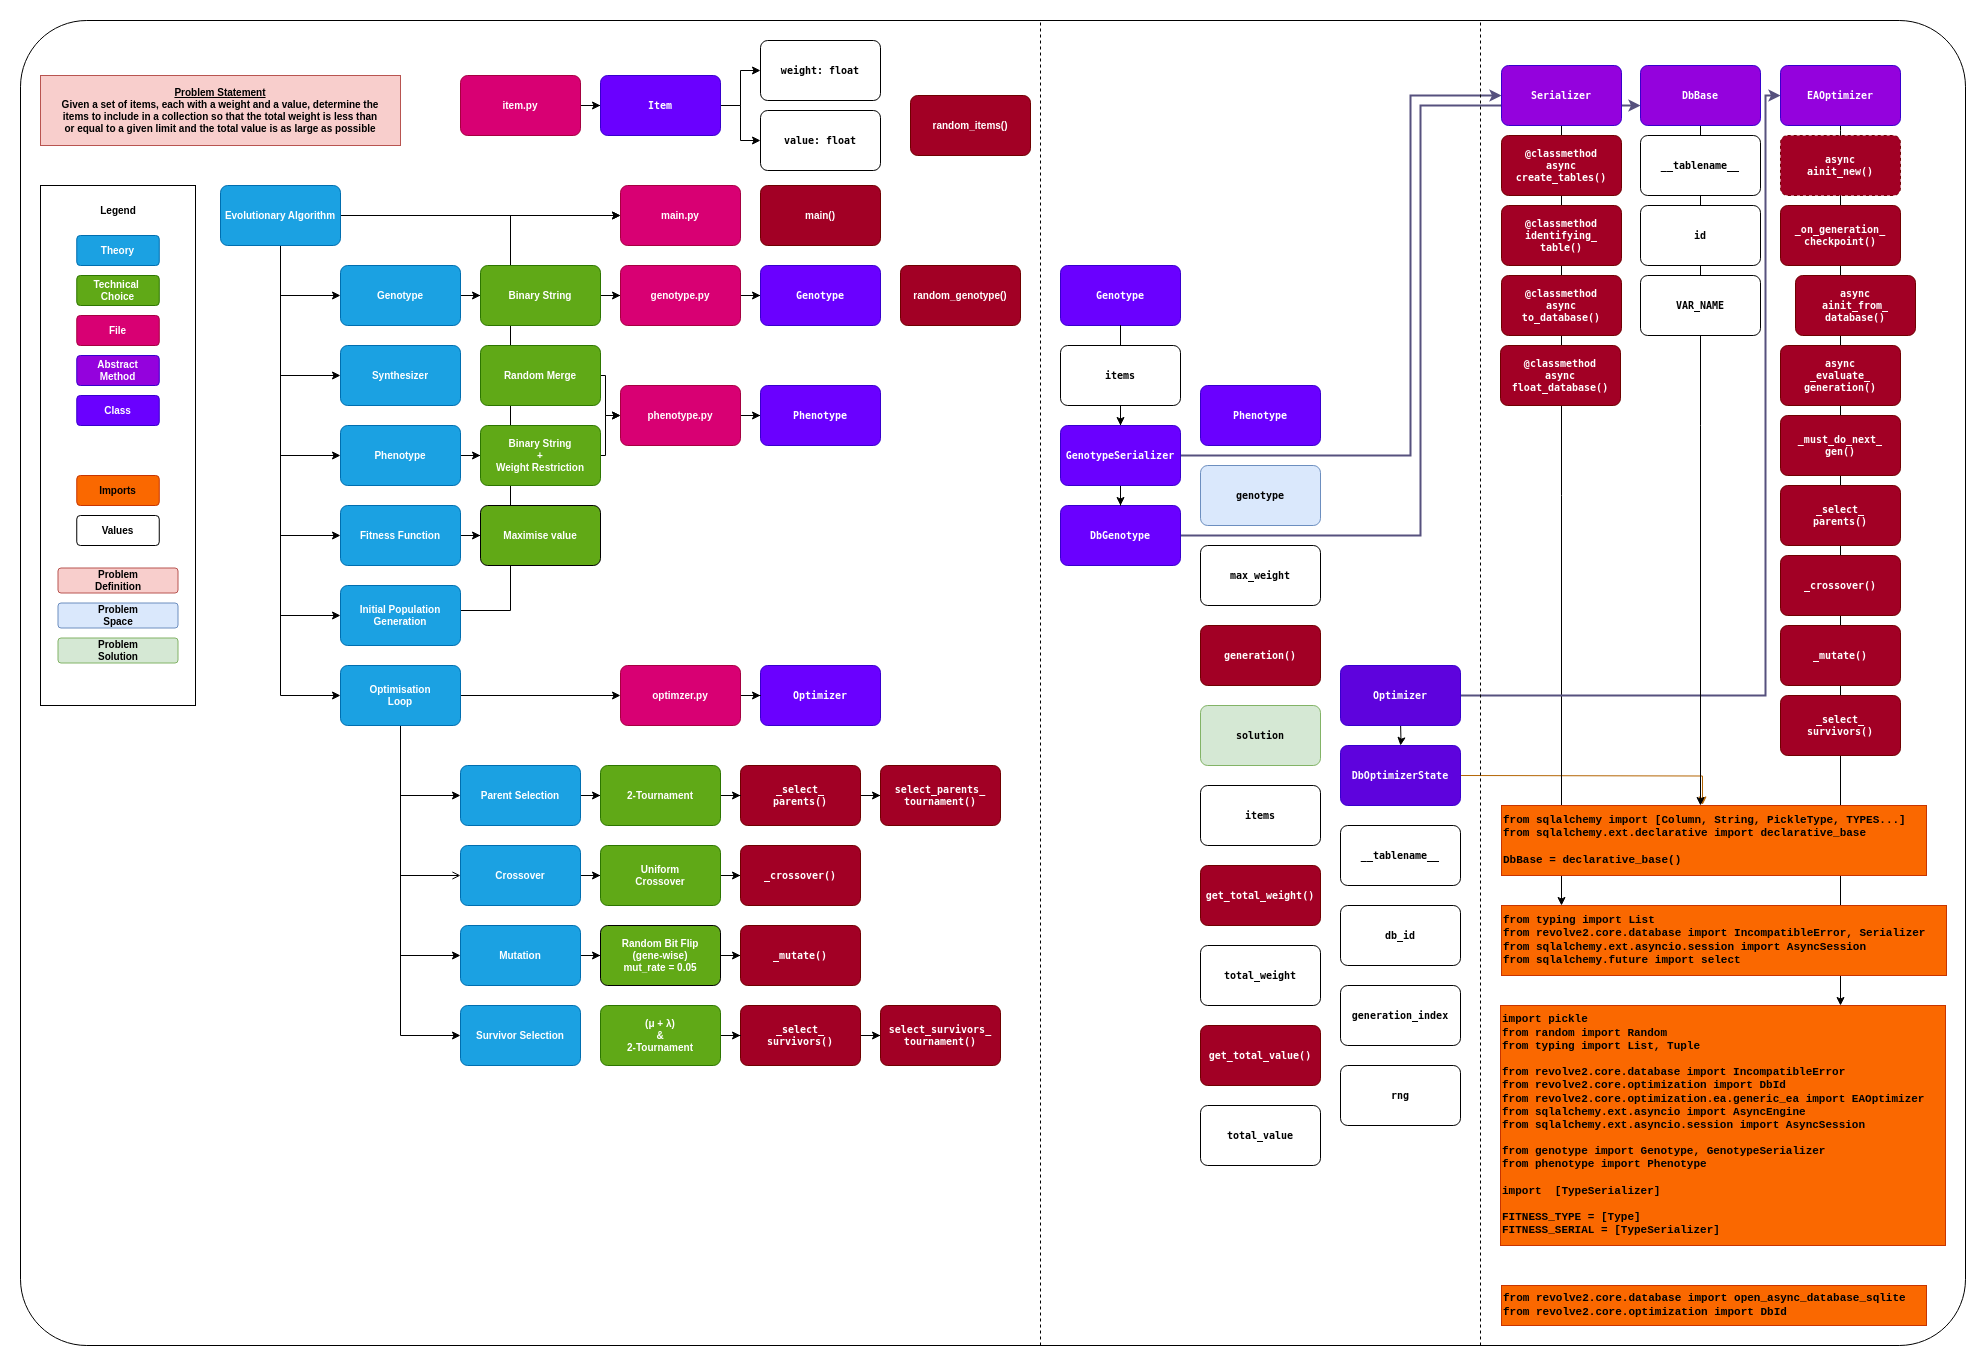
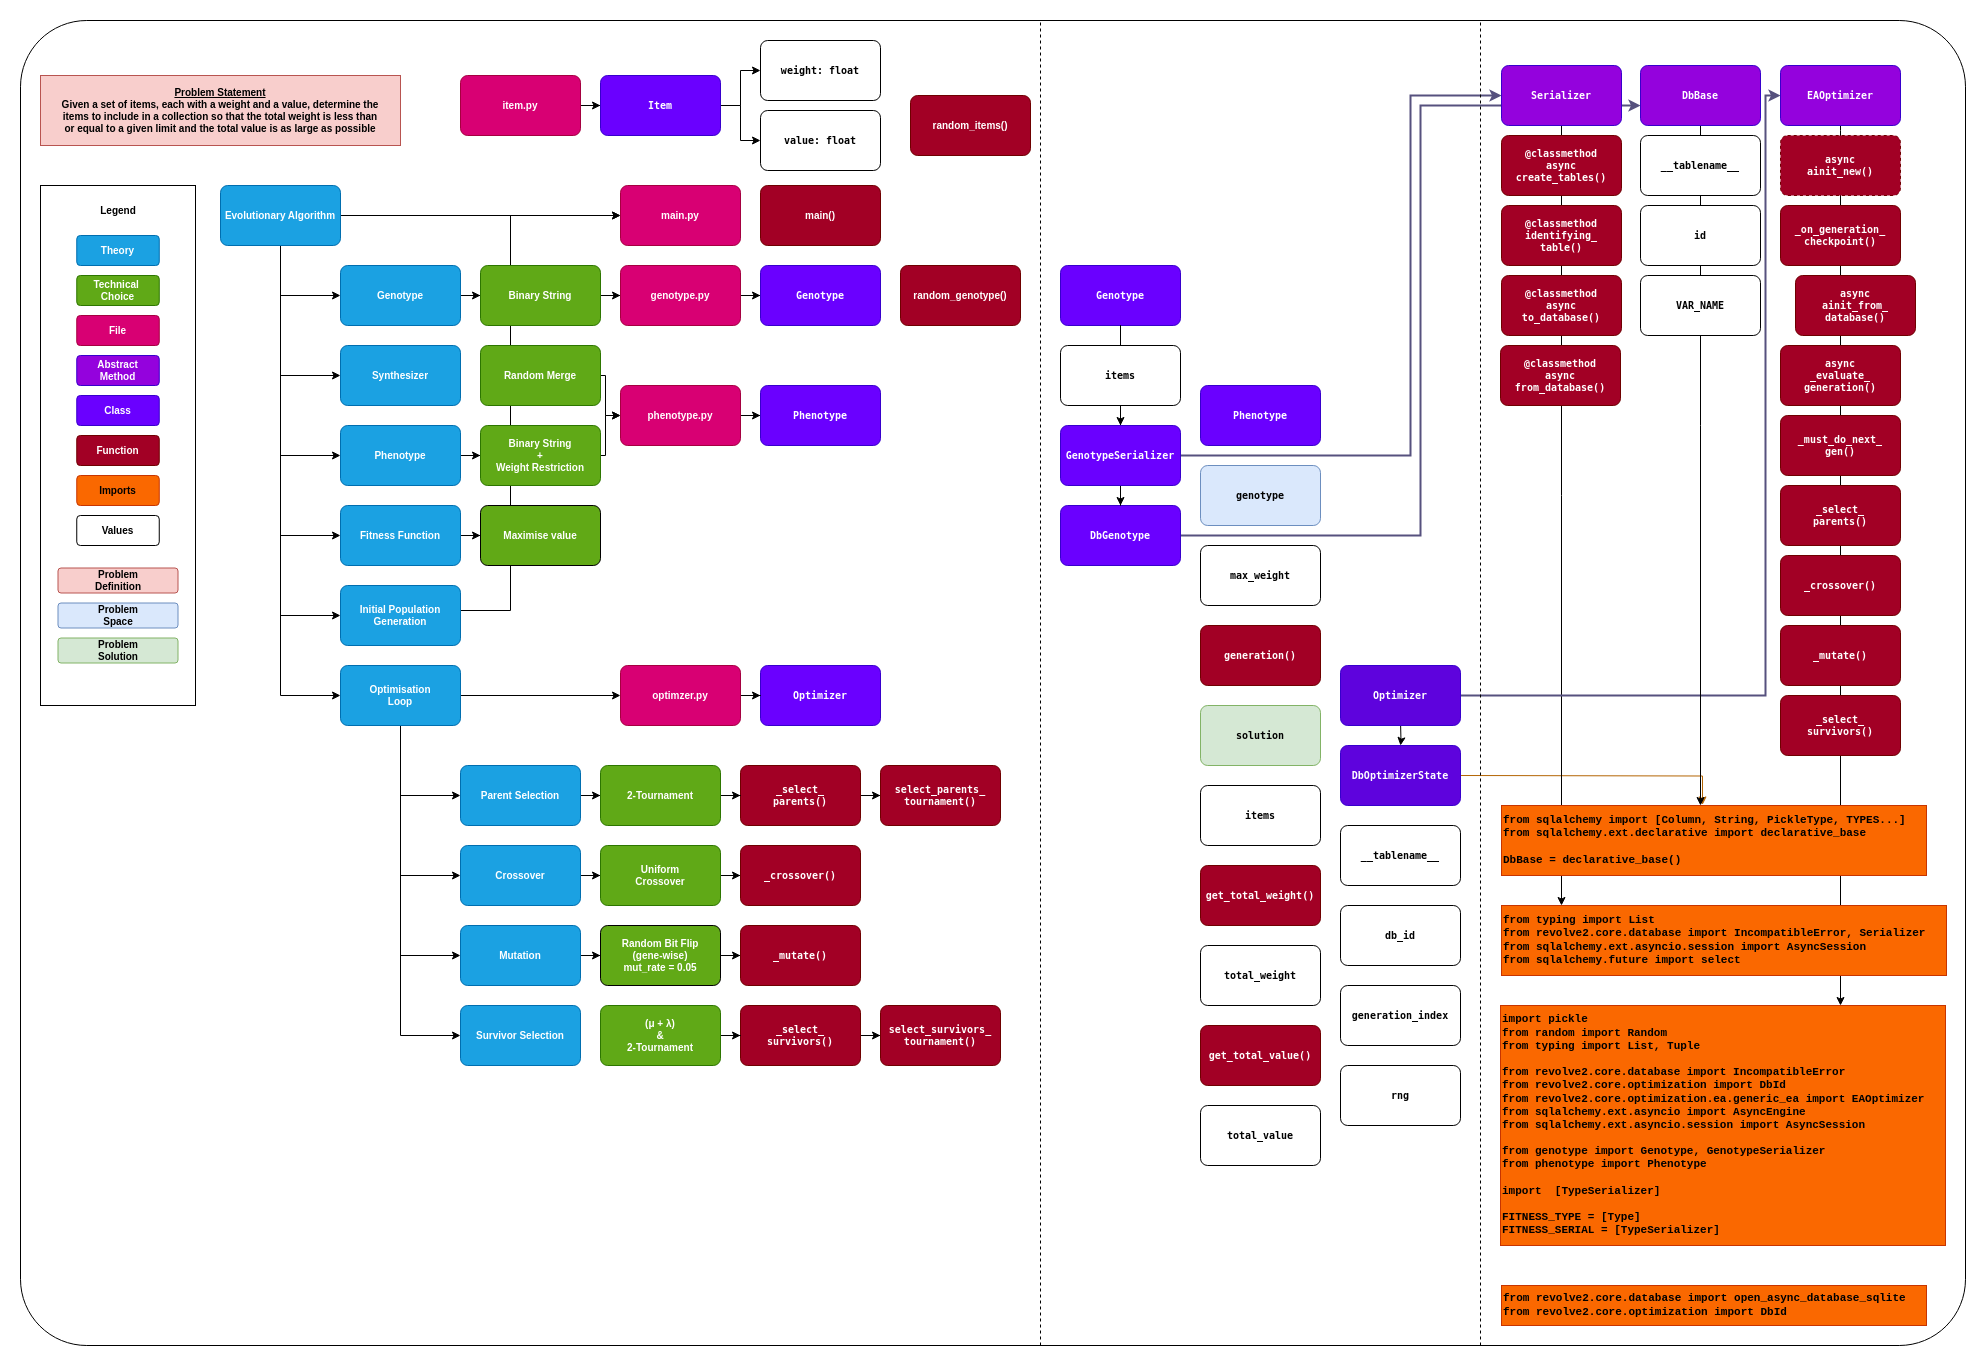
(1561, 376) -> (1561, 376)
none -> (118, 451)
(453, 876) -> (452, 876)
